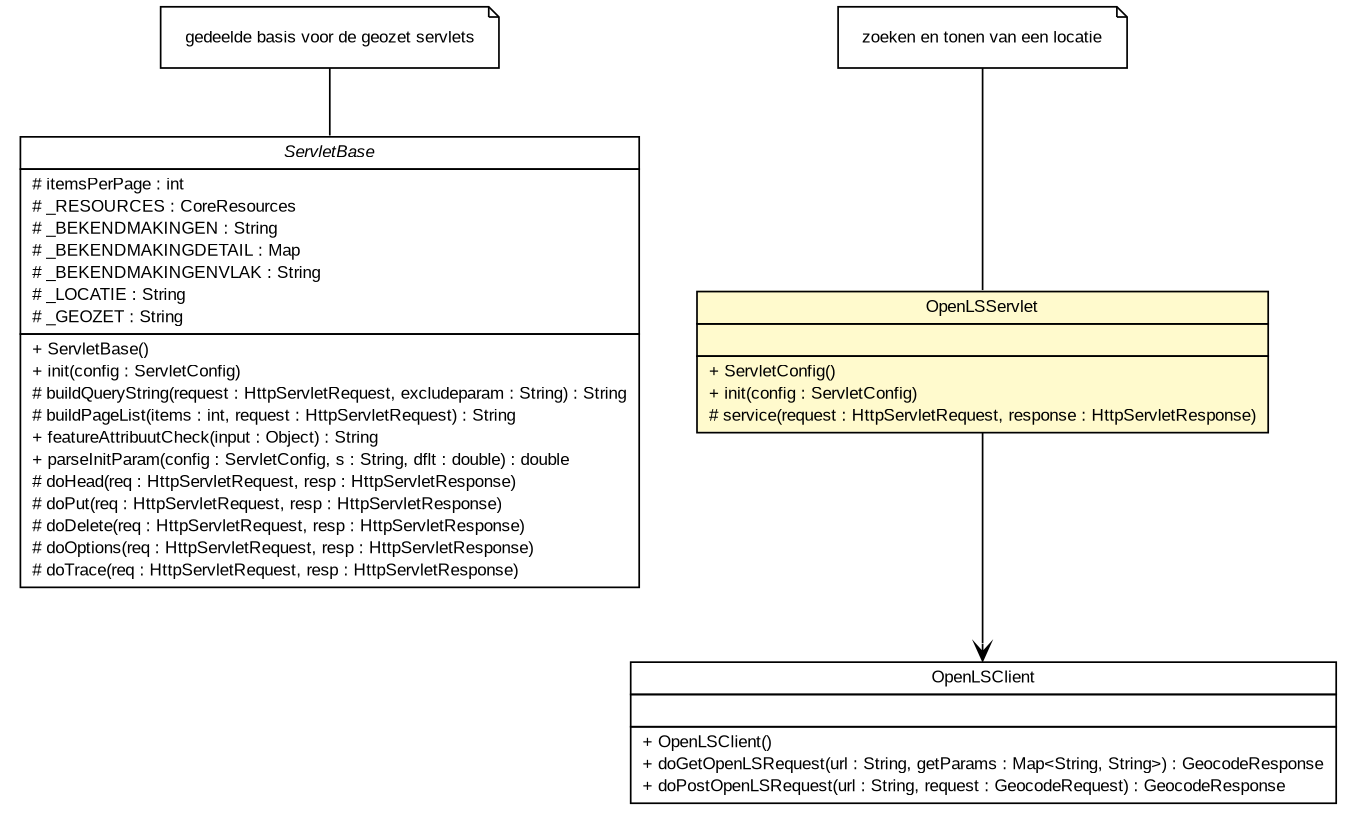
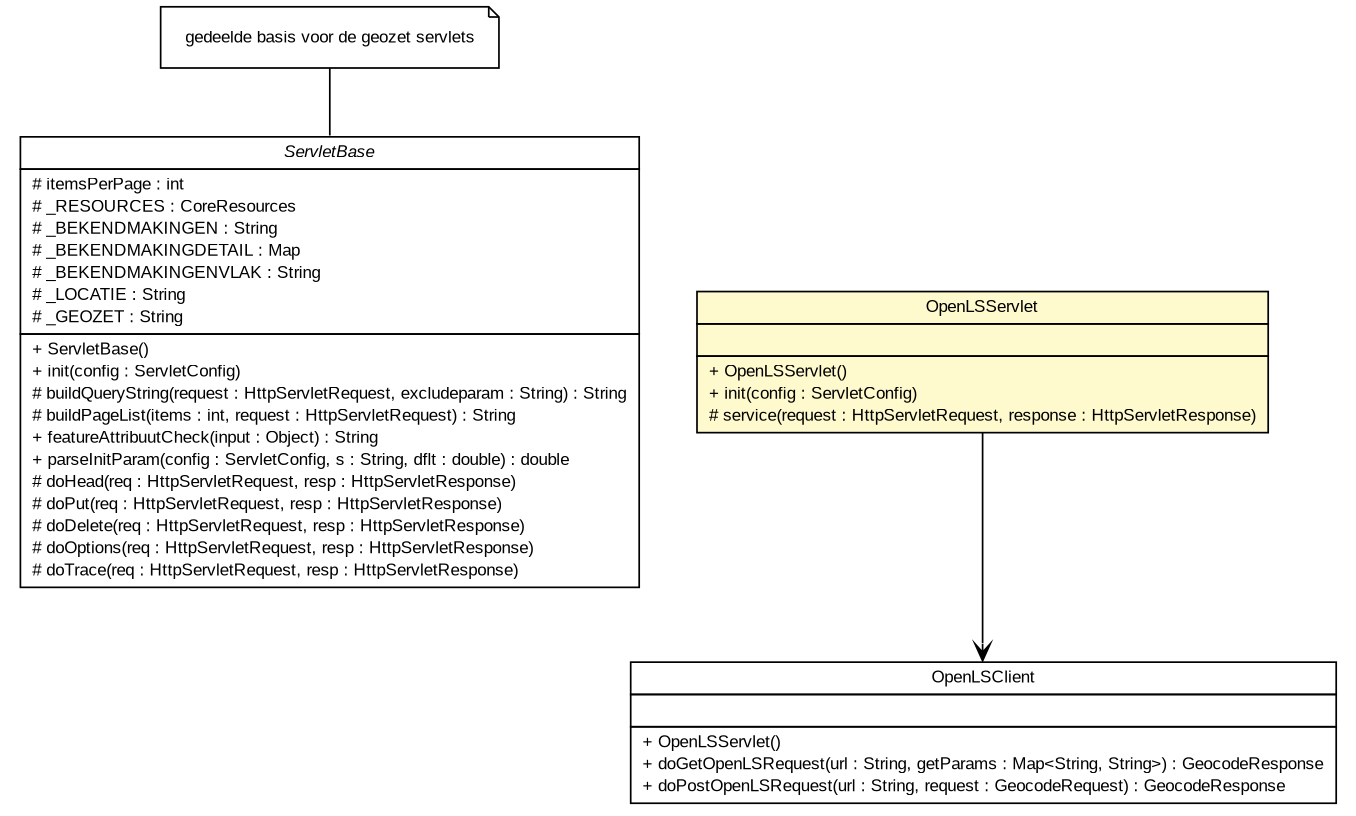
(983, 37) -> none
(773, 371) -> (779, 371)
(707, 742) -> (712, 742)
